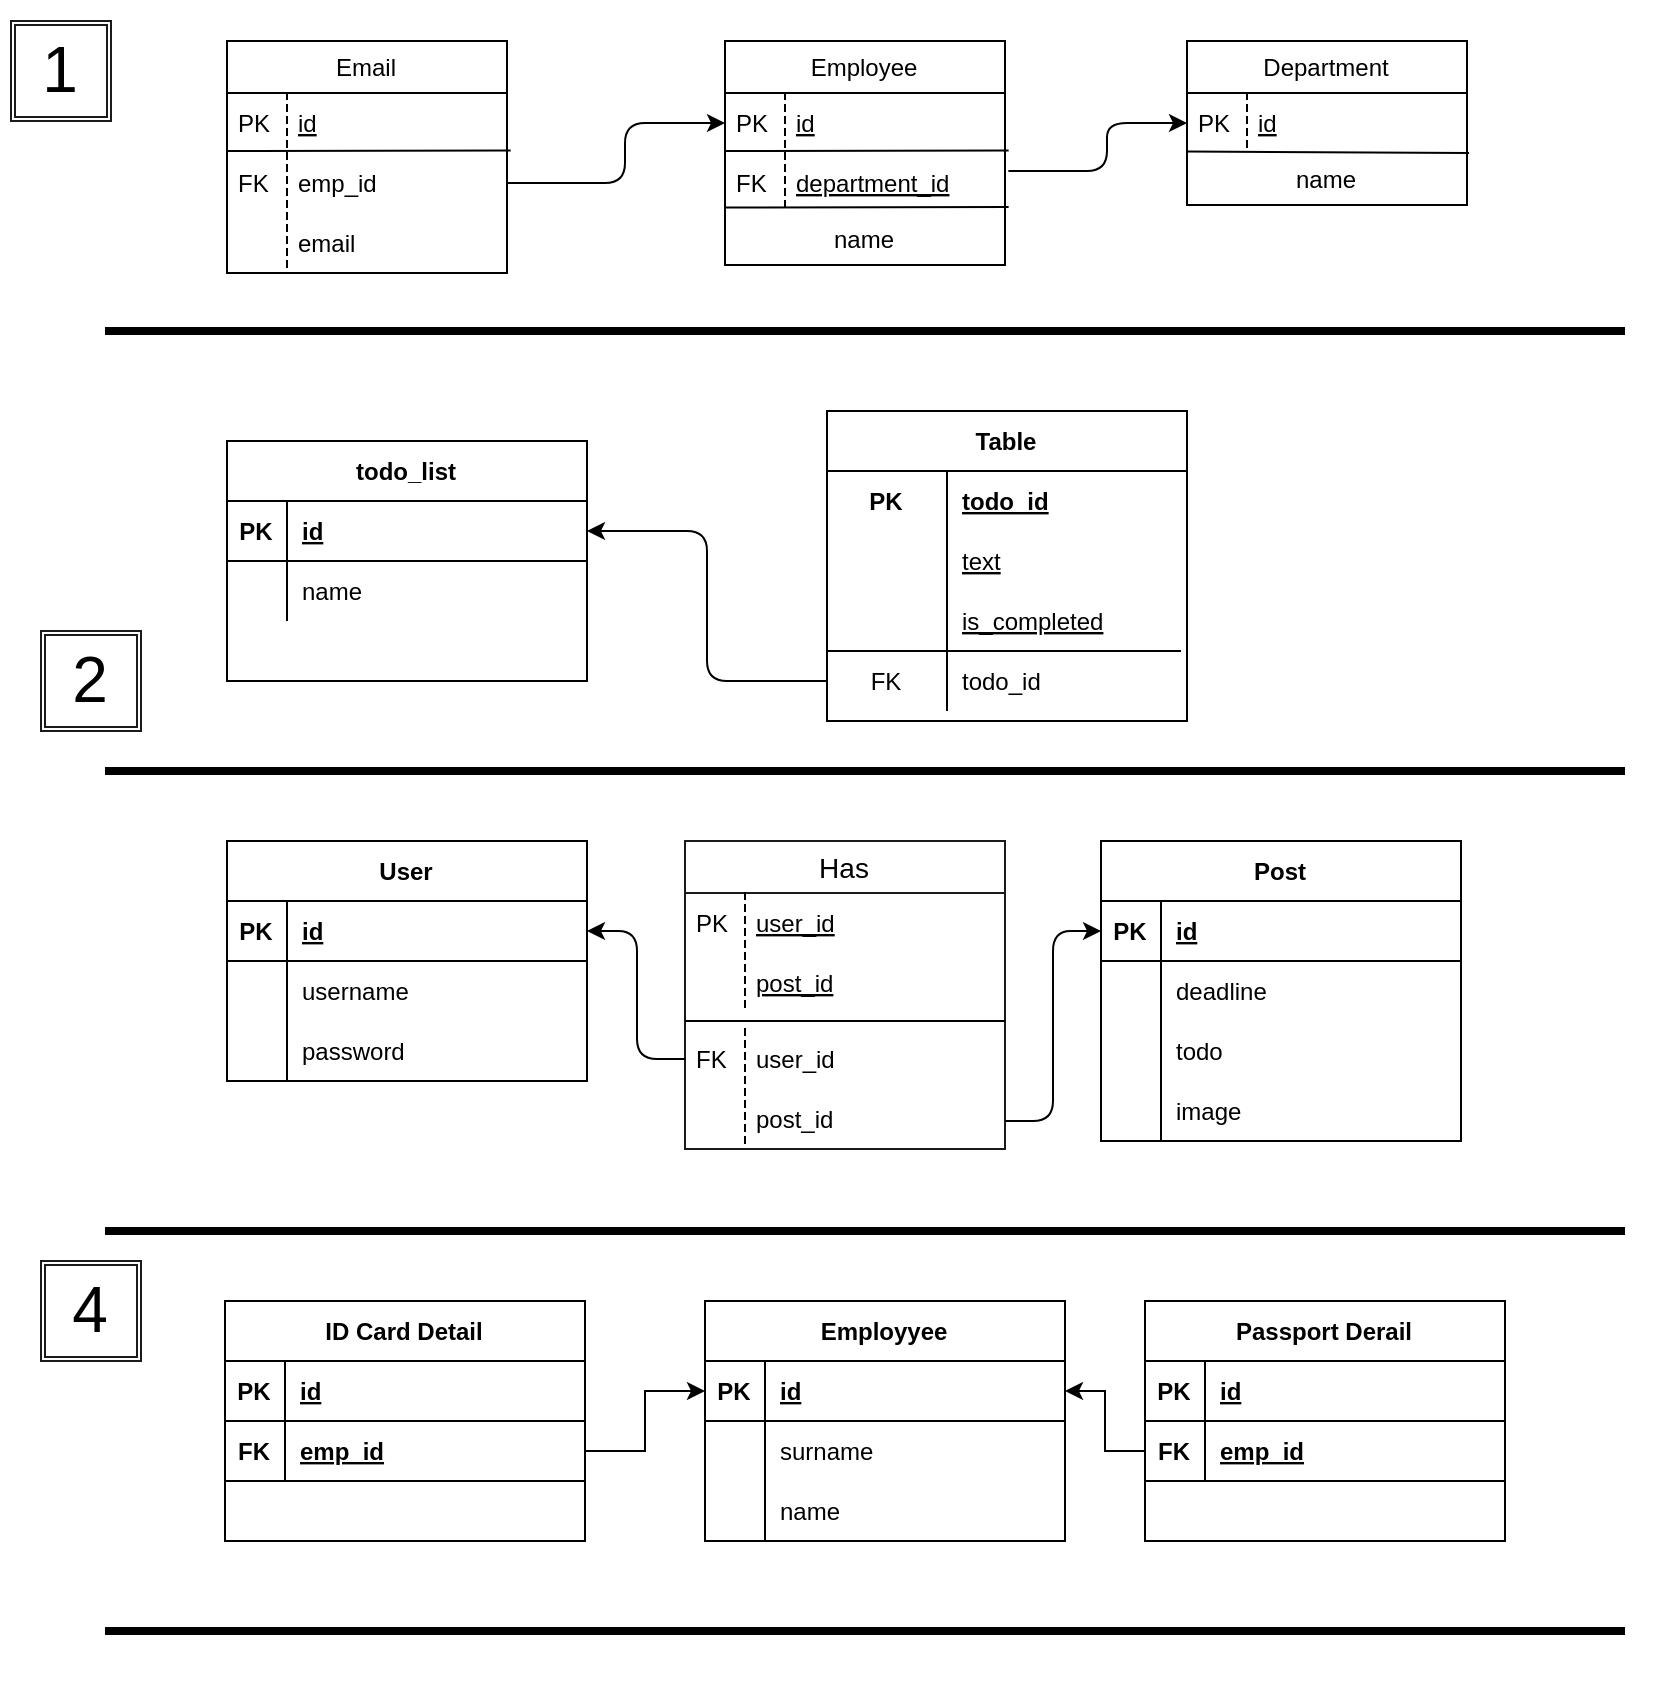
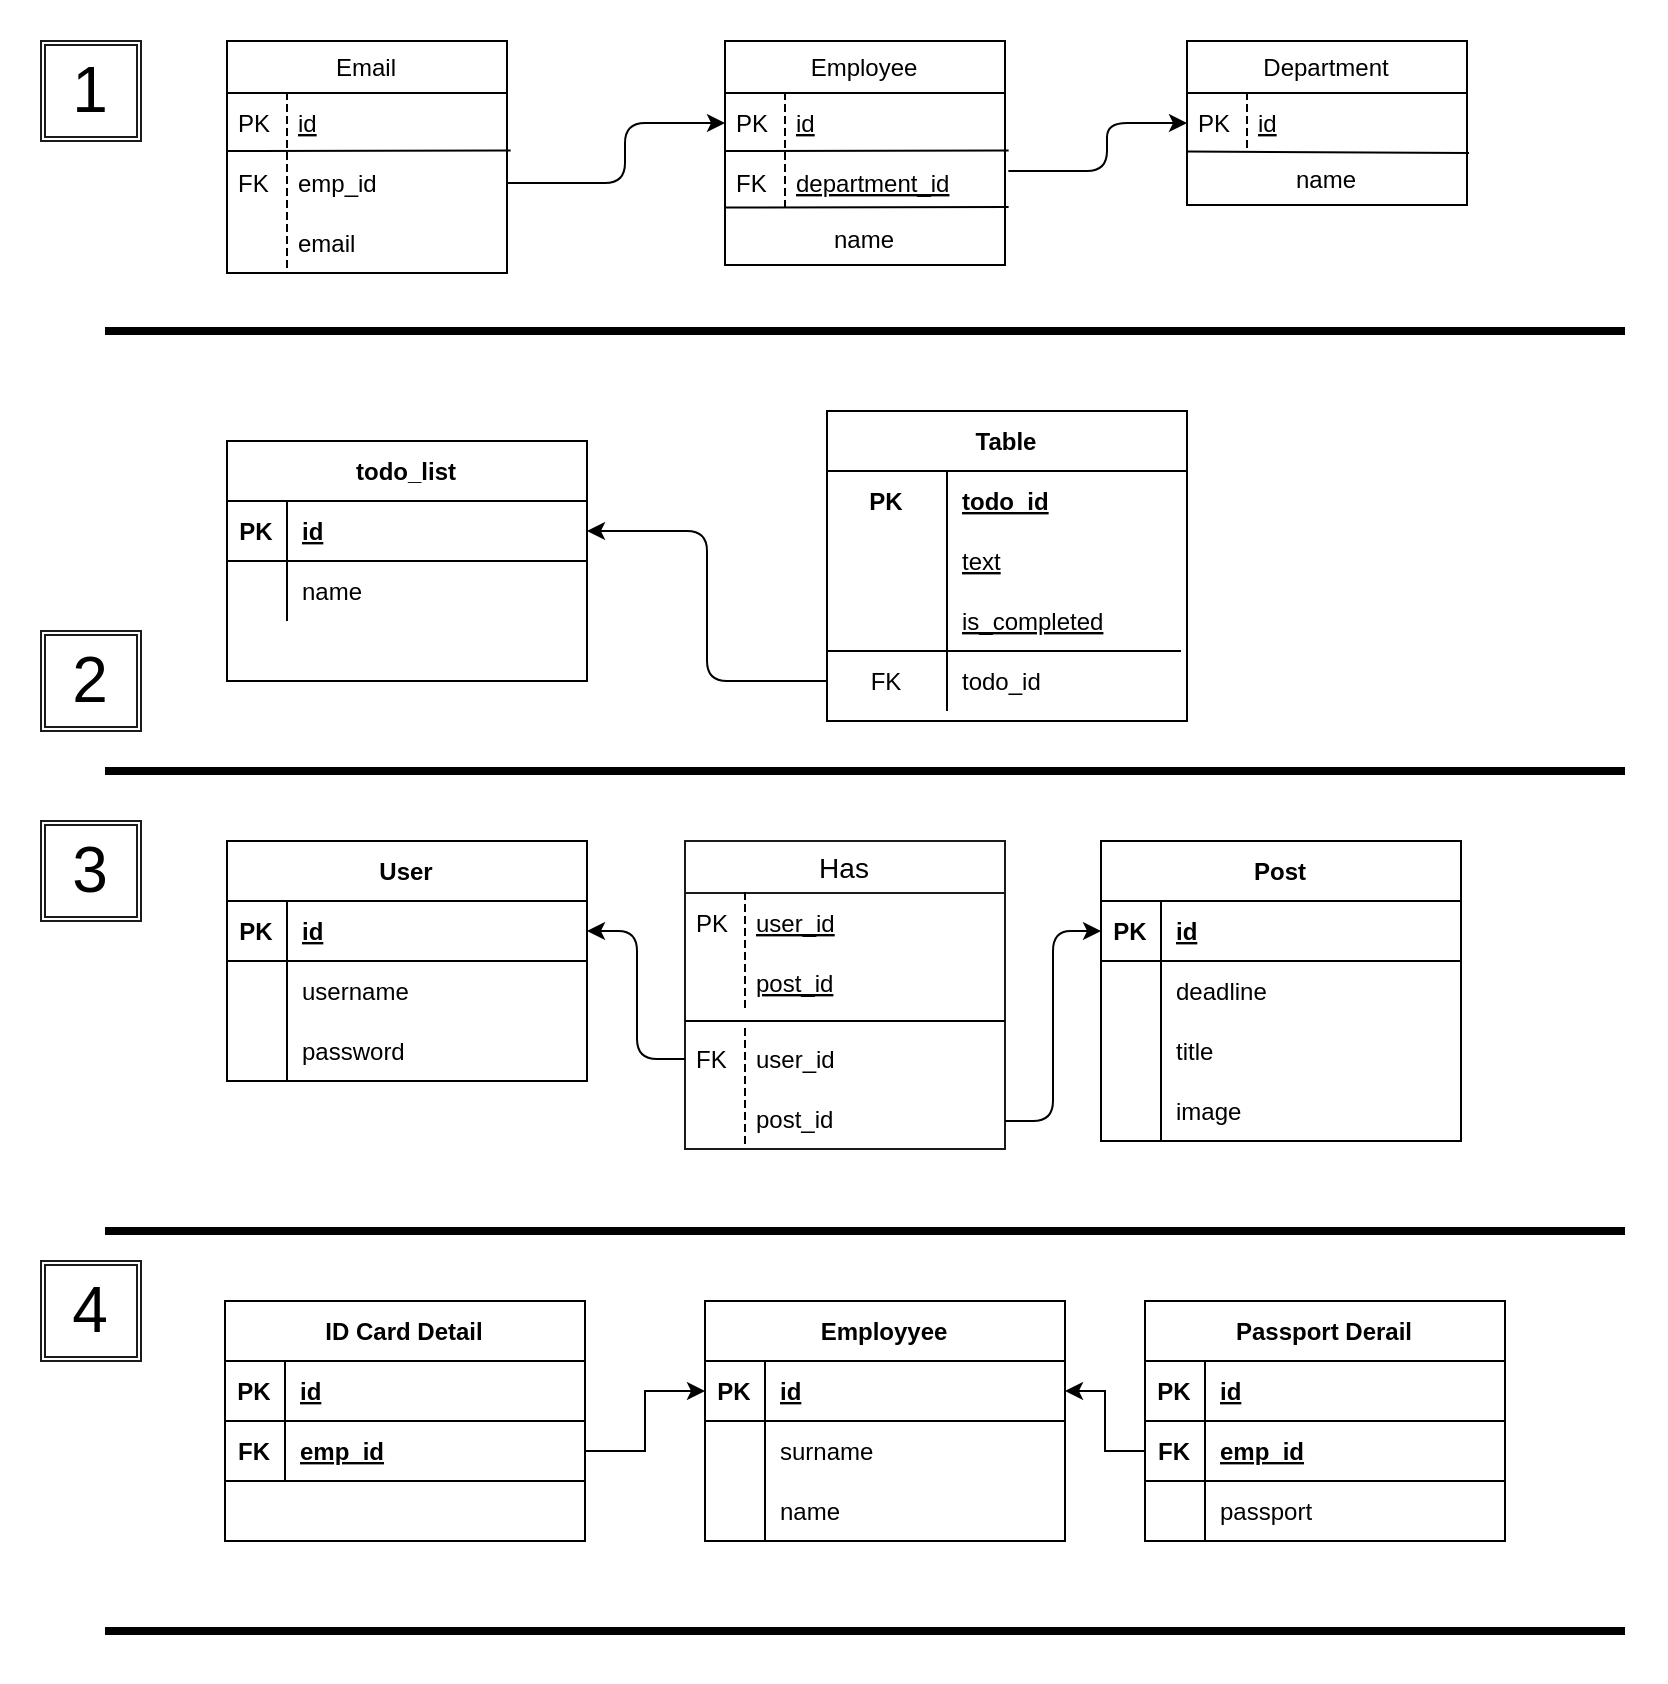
(61, 71) -> (91, 91)
none -> (91, 871)
(1203, 1052) -> (1203, 1052)
none -> (1355, 1511)
